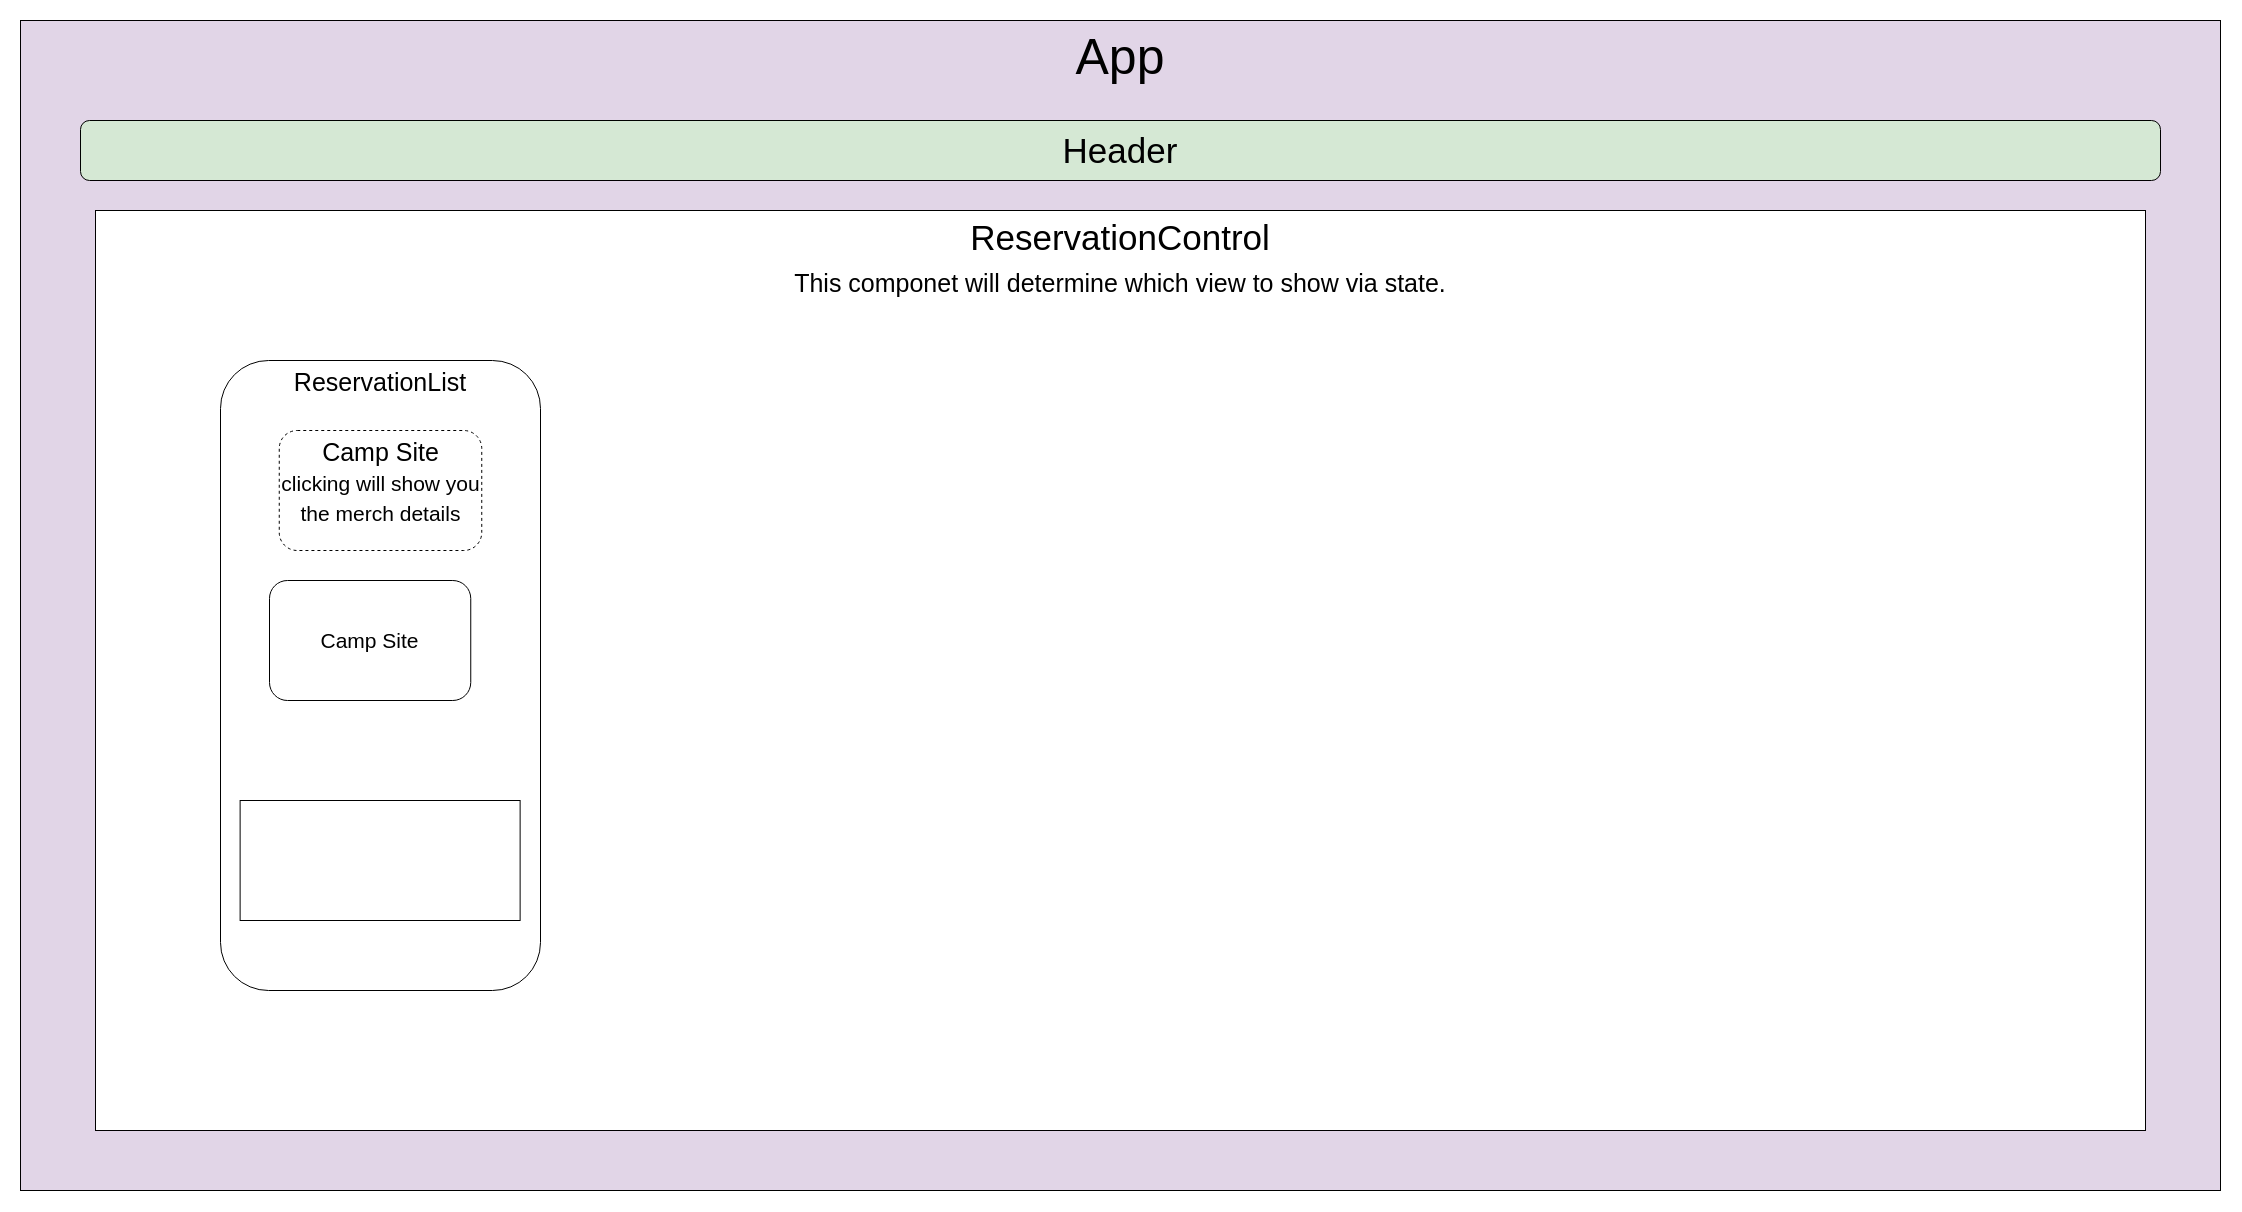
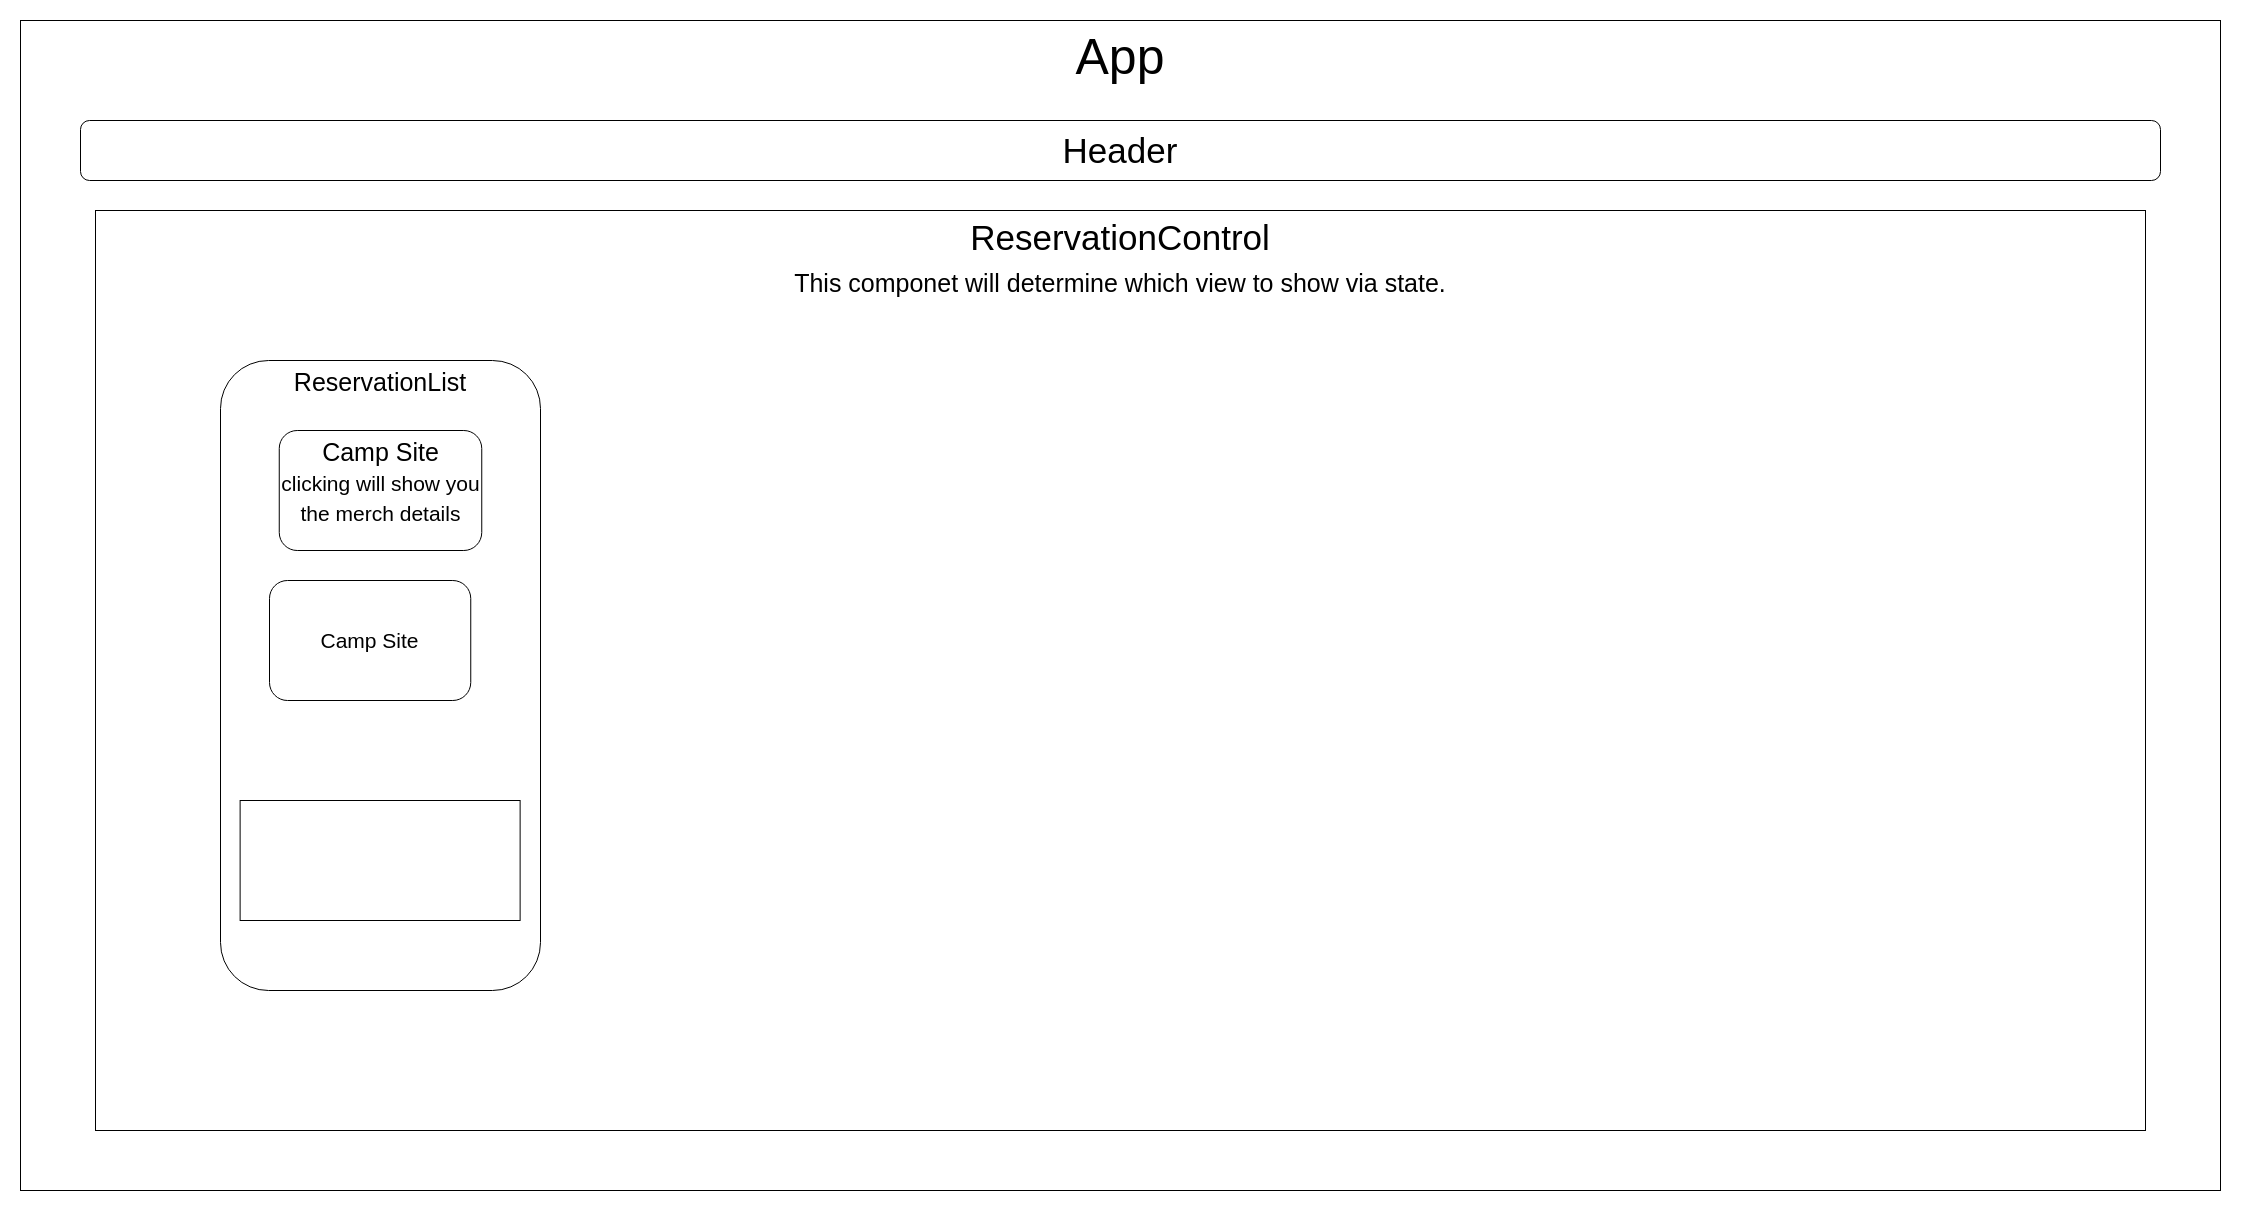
(1121, 58) -> (1121, 58)
(1121, 151) -> (1121, 151)
(381, 491) -> (381, 491)
